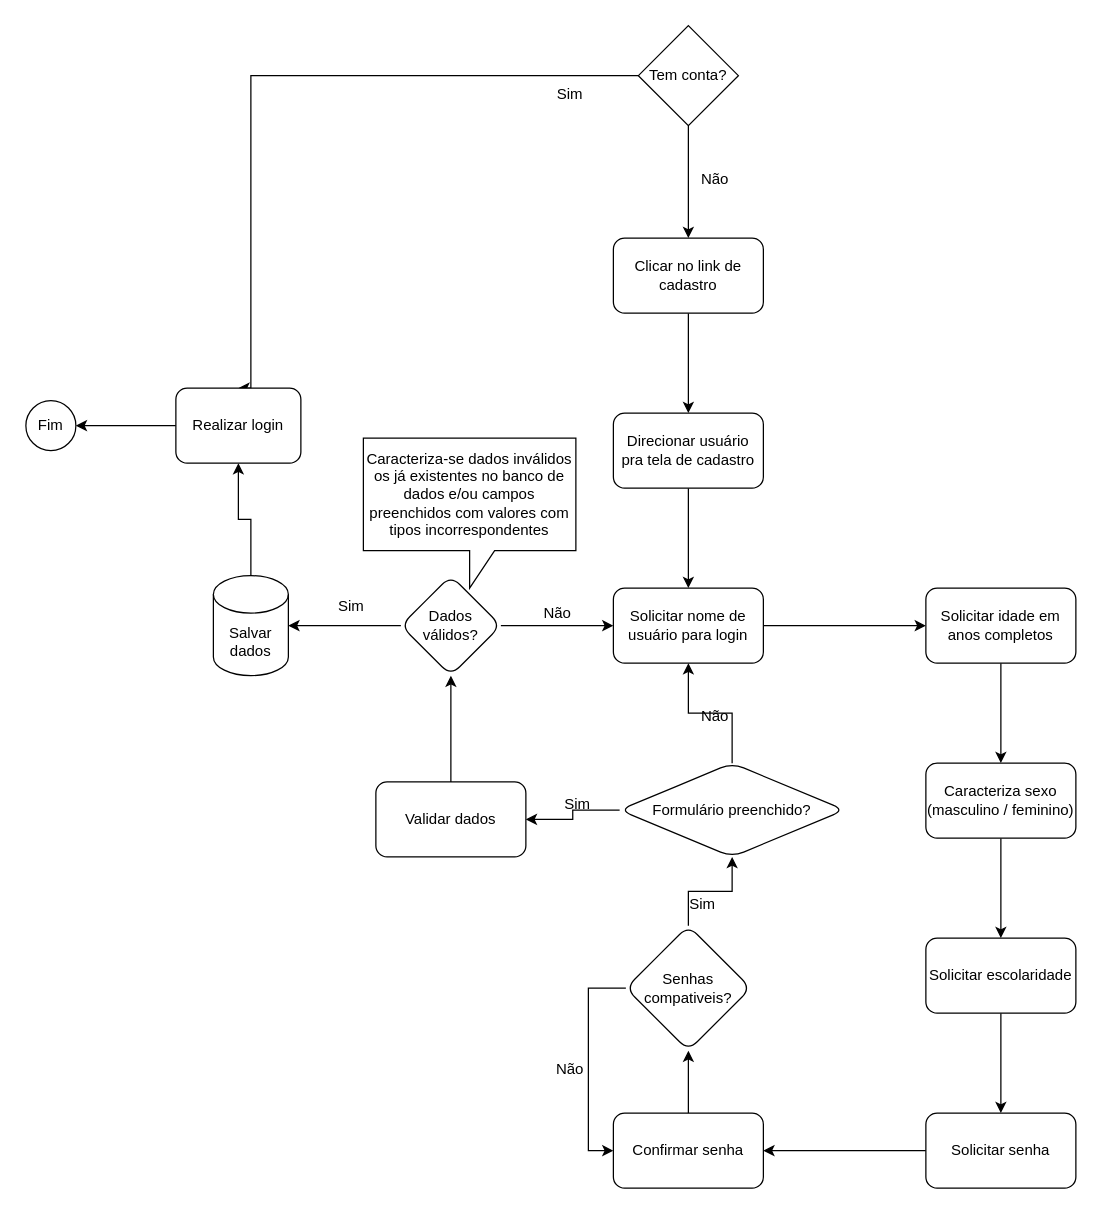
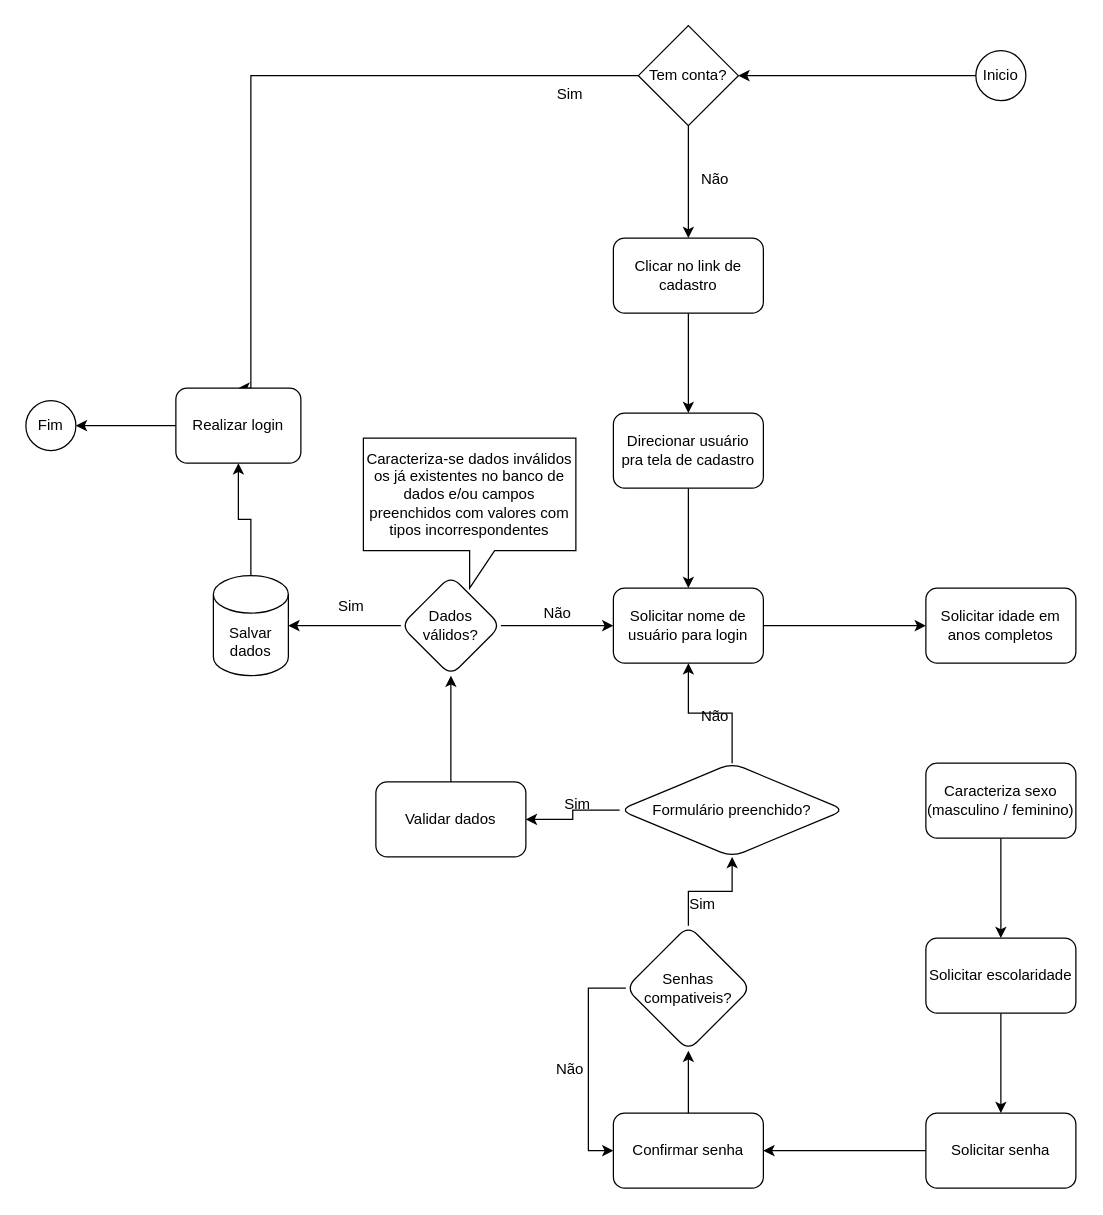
none -> (861, 76)
none -> (1001, 76)
(1001, 709) -> none
